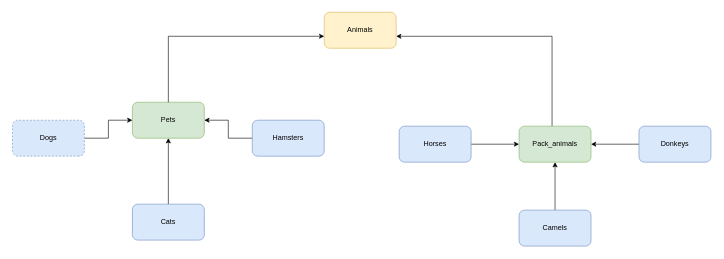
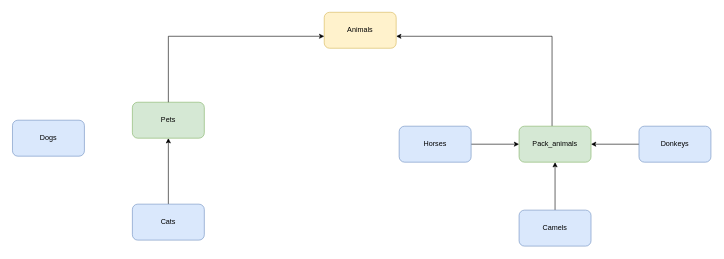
(108, 129) -> none
(48, 138) -> (48, 138)
(228, 138) -> none
(288, 138) -> none
